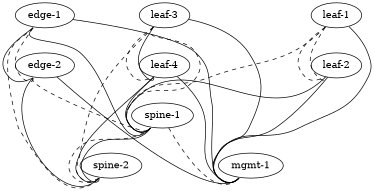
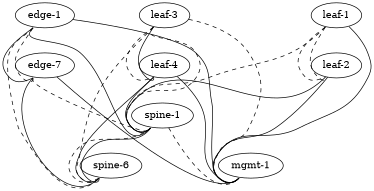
(45, 65) -> (45, 65)
(258, 106) -> (258, 106)
(111, 166) -> (111, 166)
